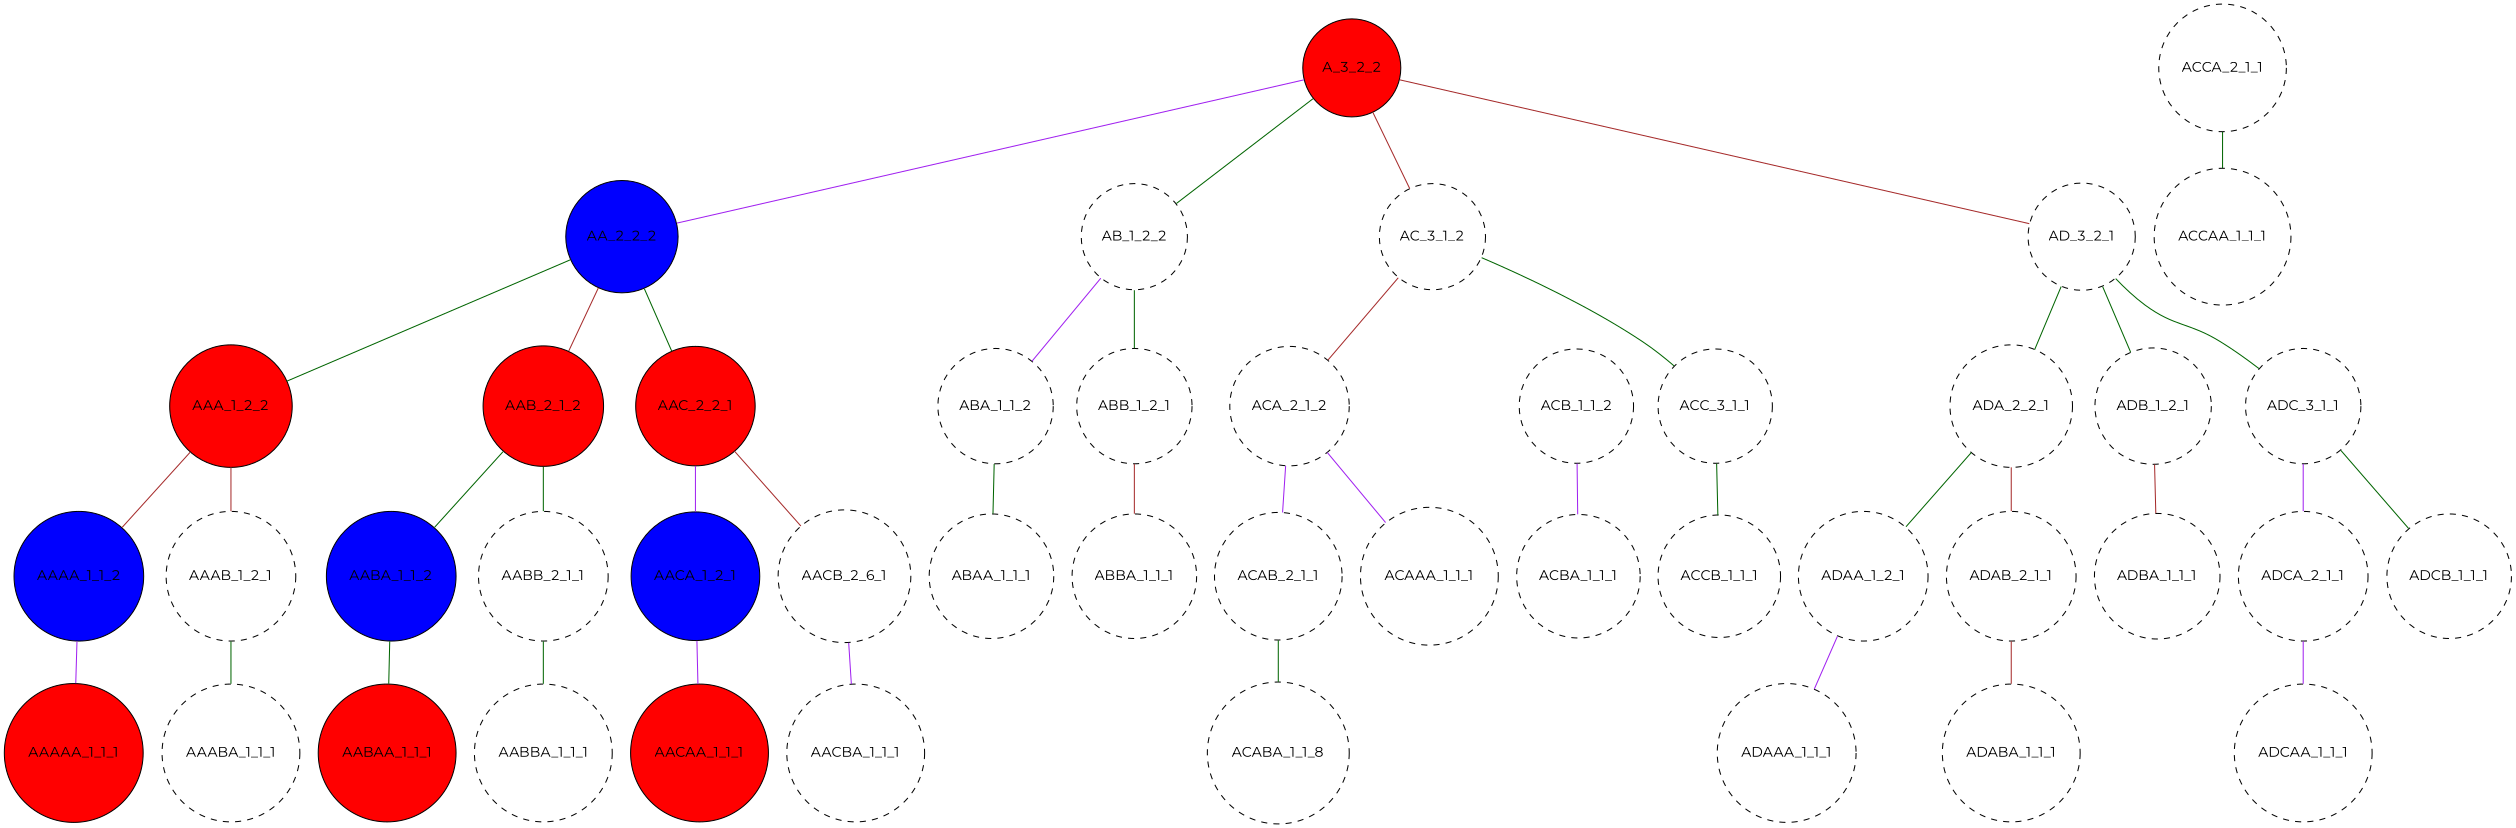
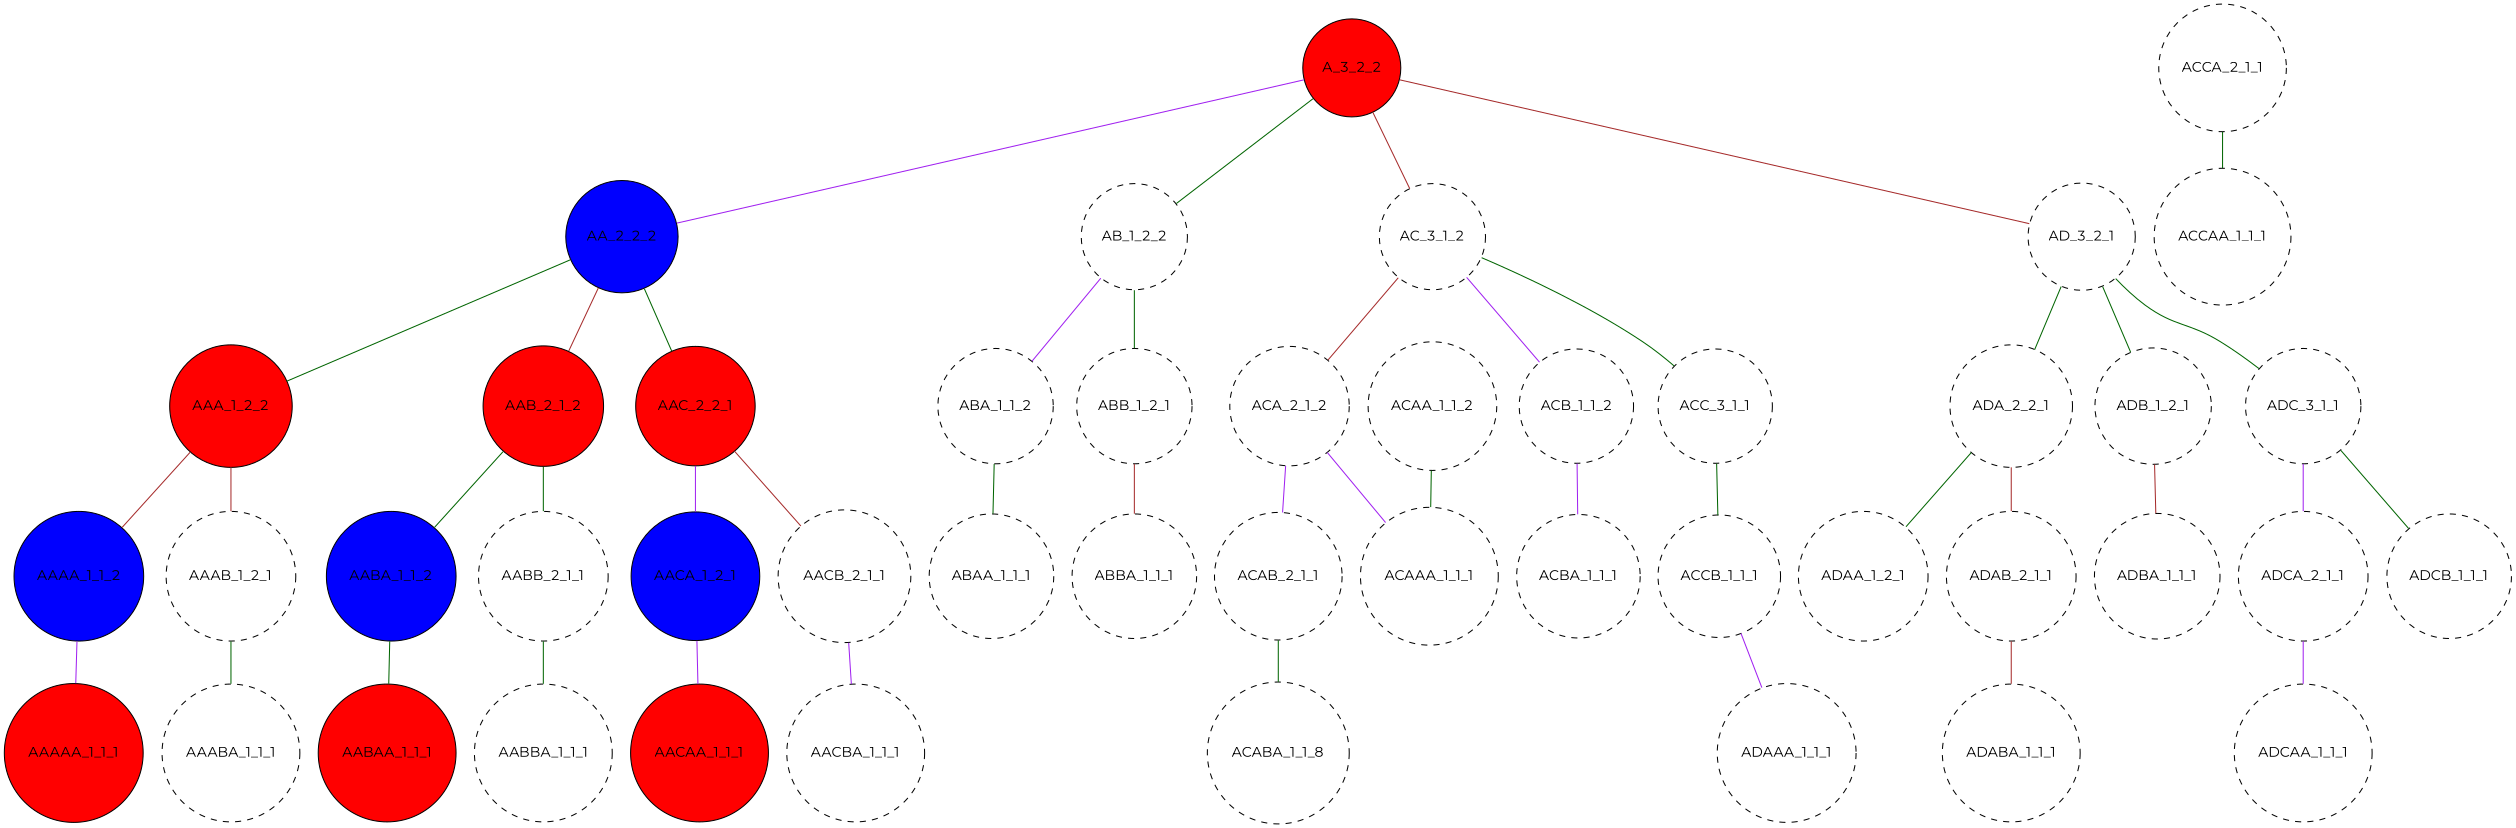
none -> (1503, 320)
none -> (1432, 406)
(844, 576) -> (844, 576)
(1826, 663) -> (1751, 661)
